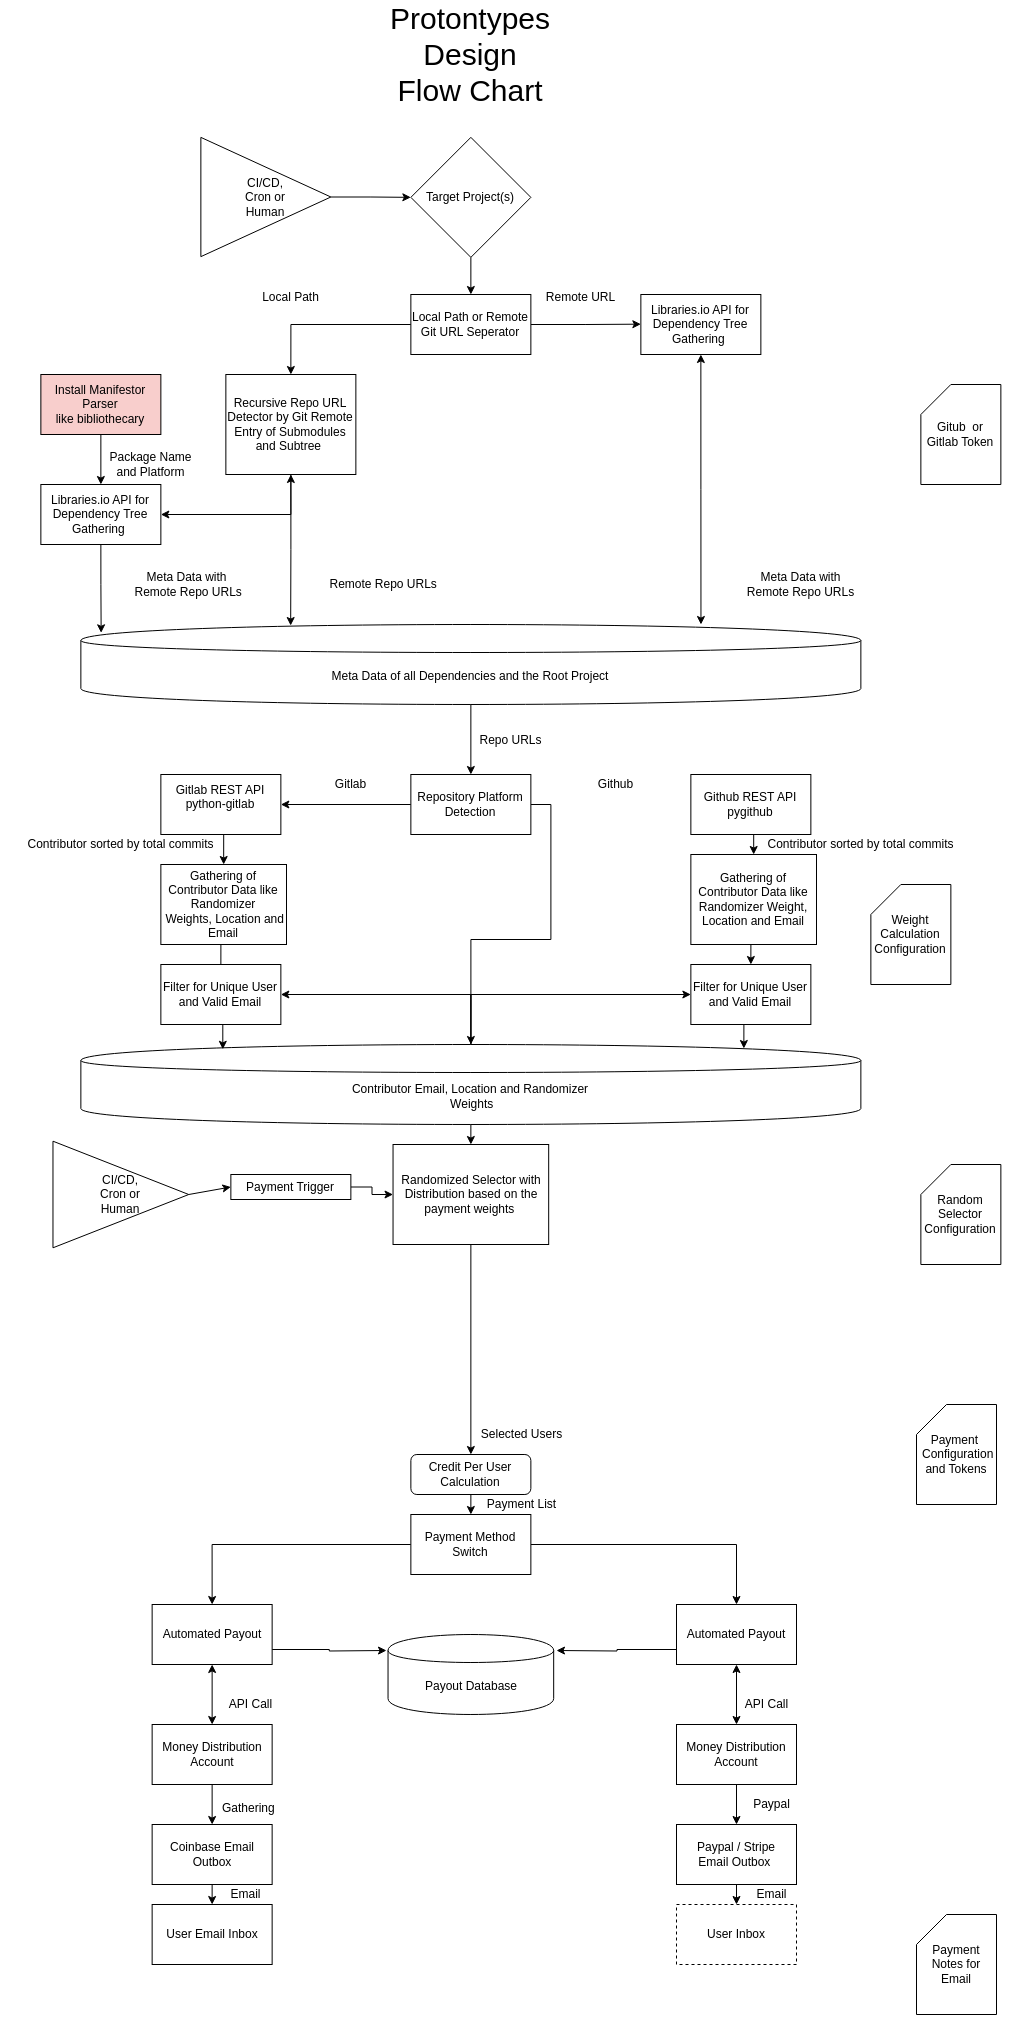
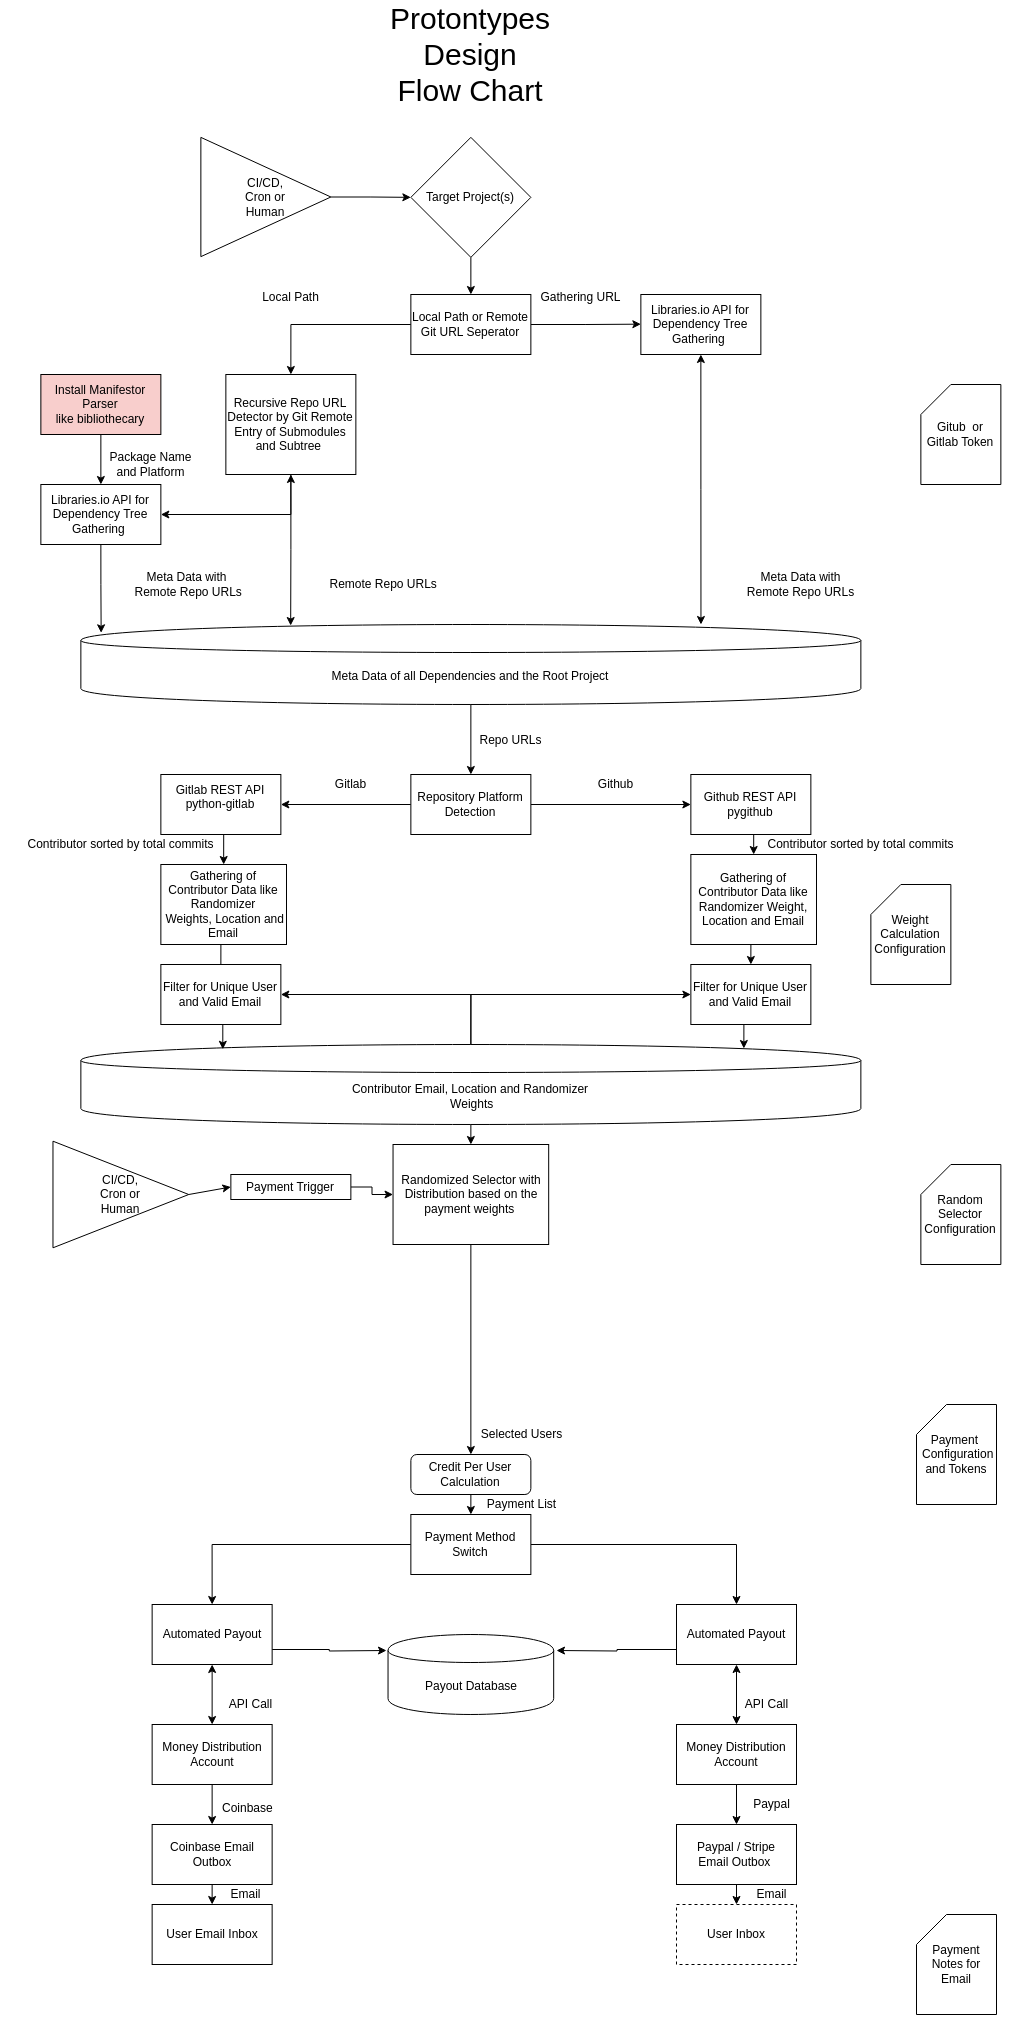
(581, 298) -> (581, 298)
(551, 937) -> (616, 805)
(251, 1809) -> (248, 1809)
